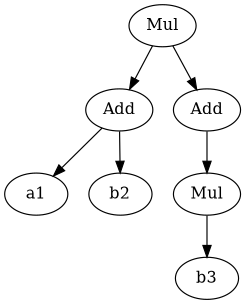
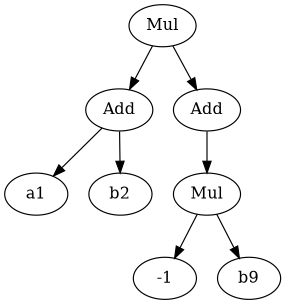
none -> (165, 278)
(207, 278) -> (249, 278)
